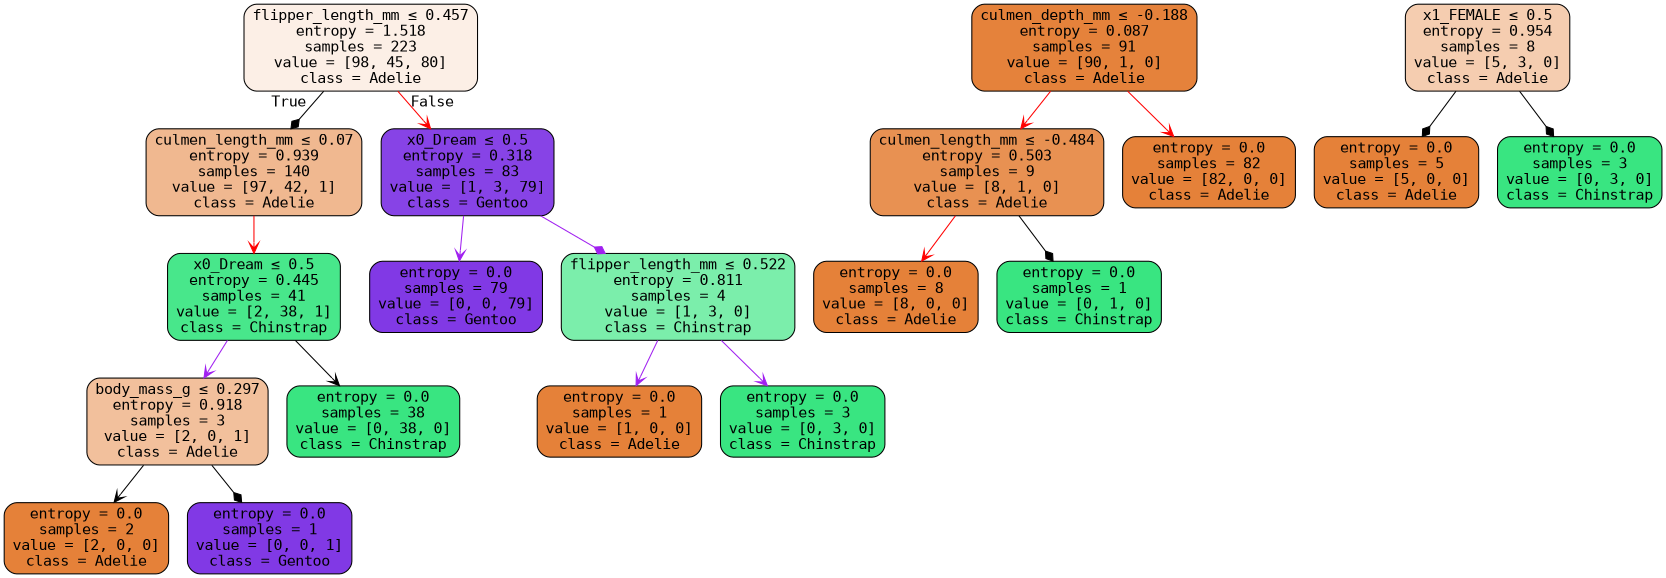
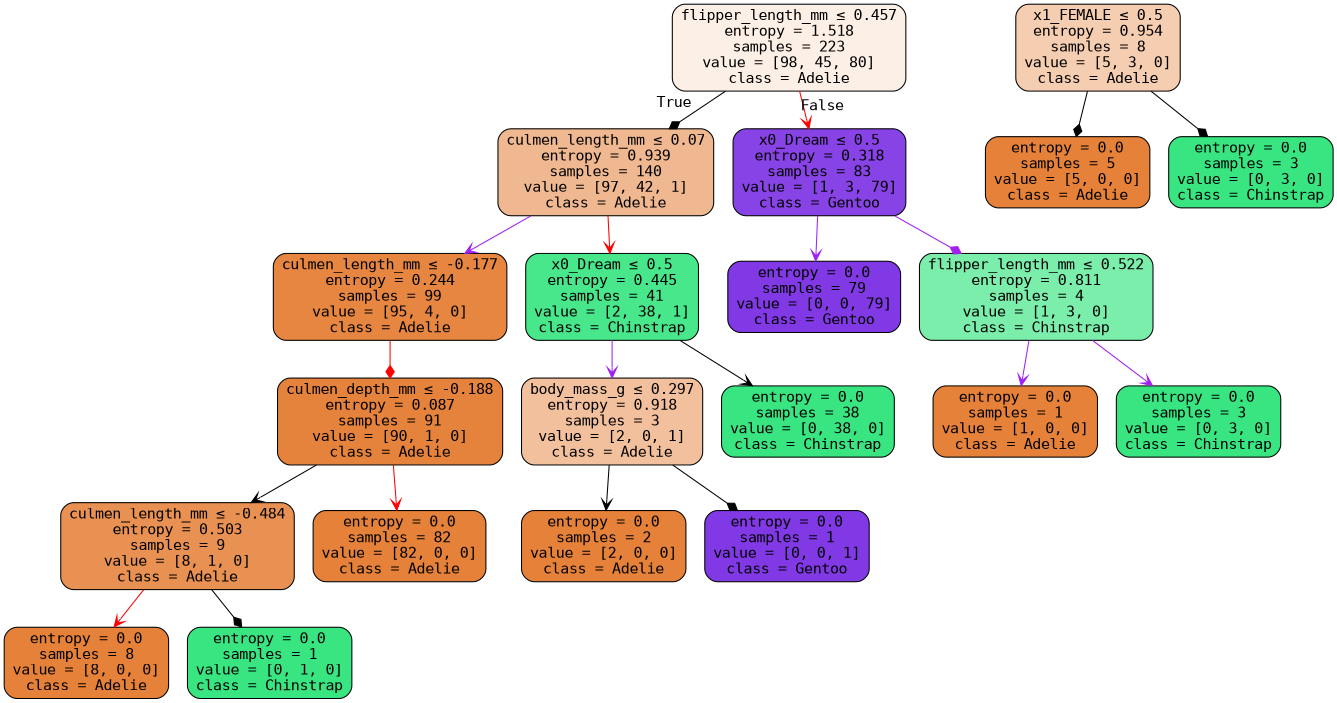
(1039, 106) -> (288, 481)
none -> (390, 297)
